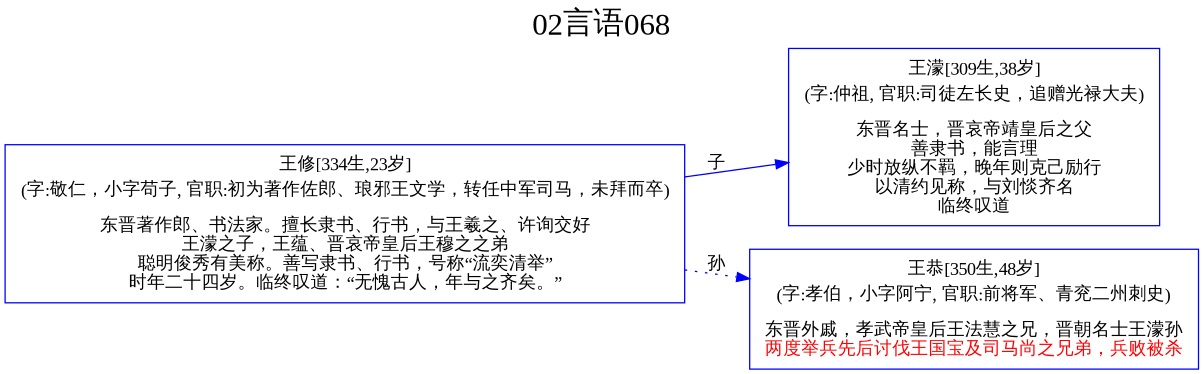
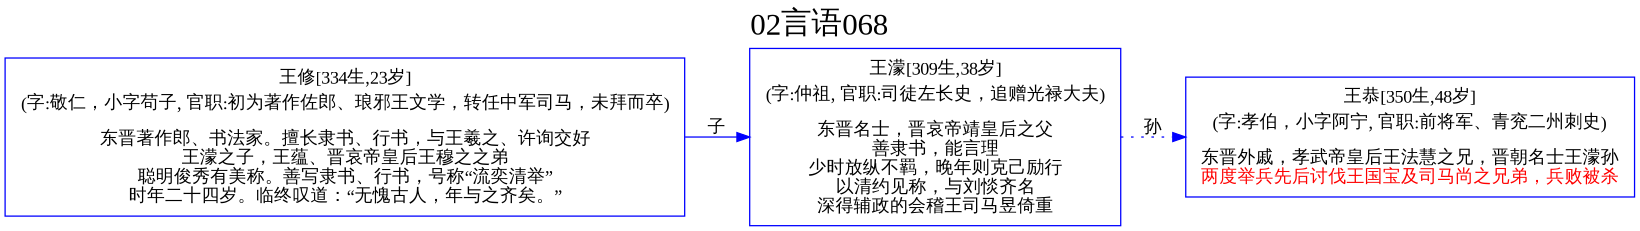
(975, 206) -> (936, 206)
(711, 273) -> (1147, 137)
